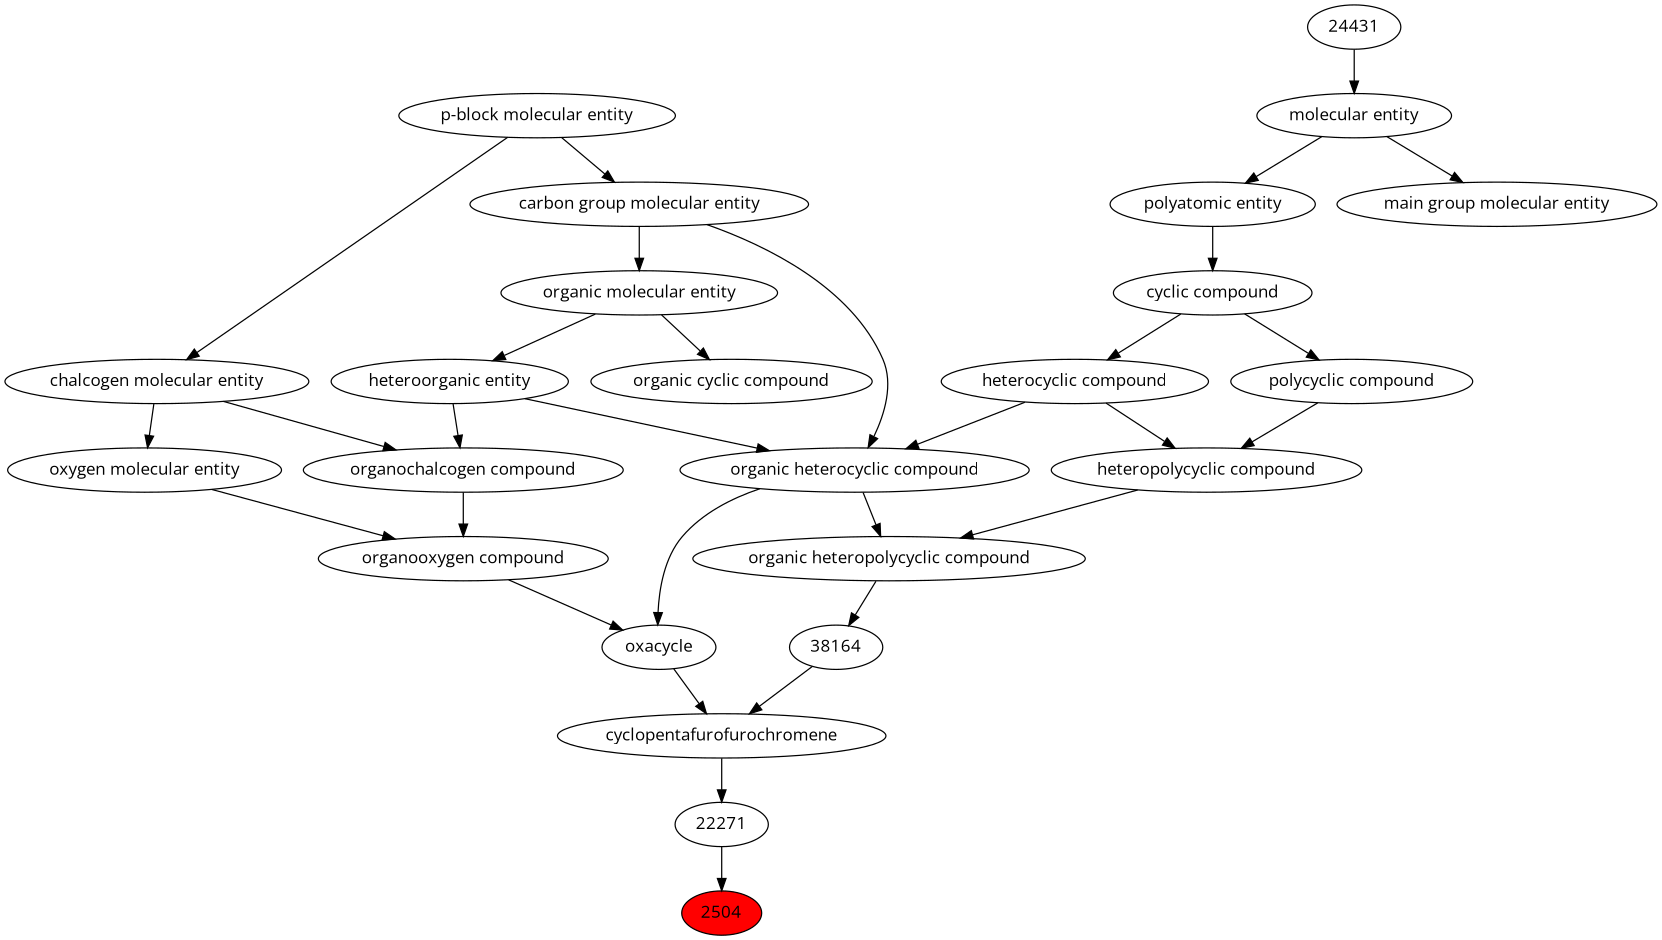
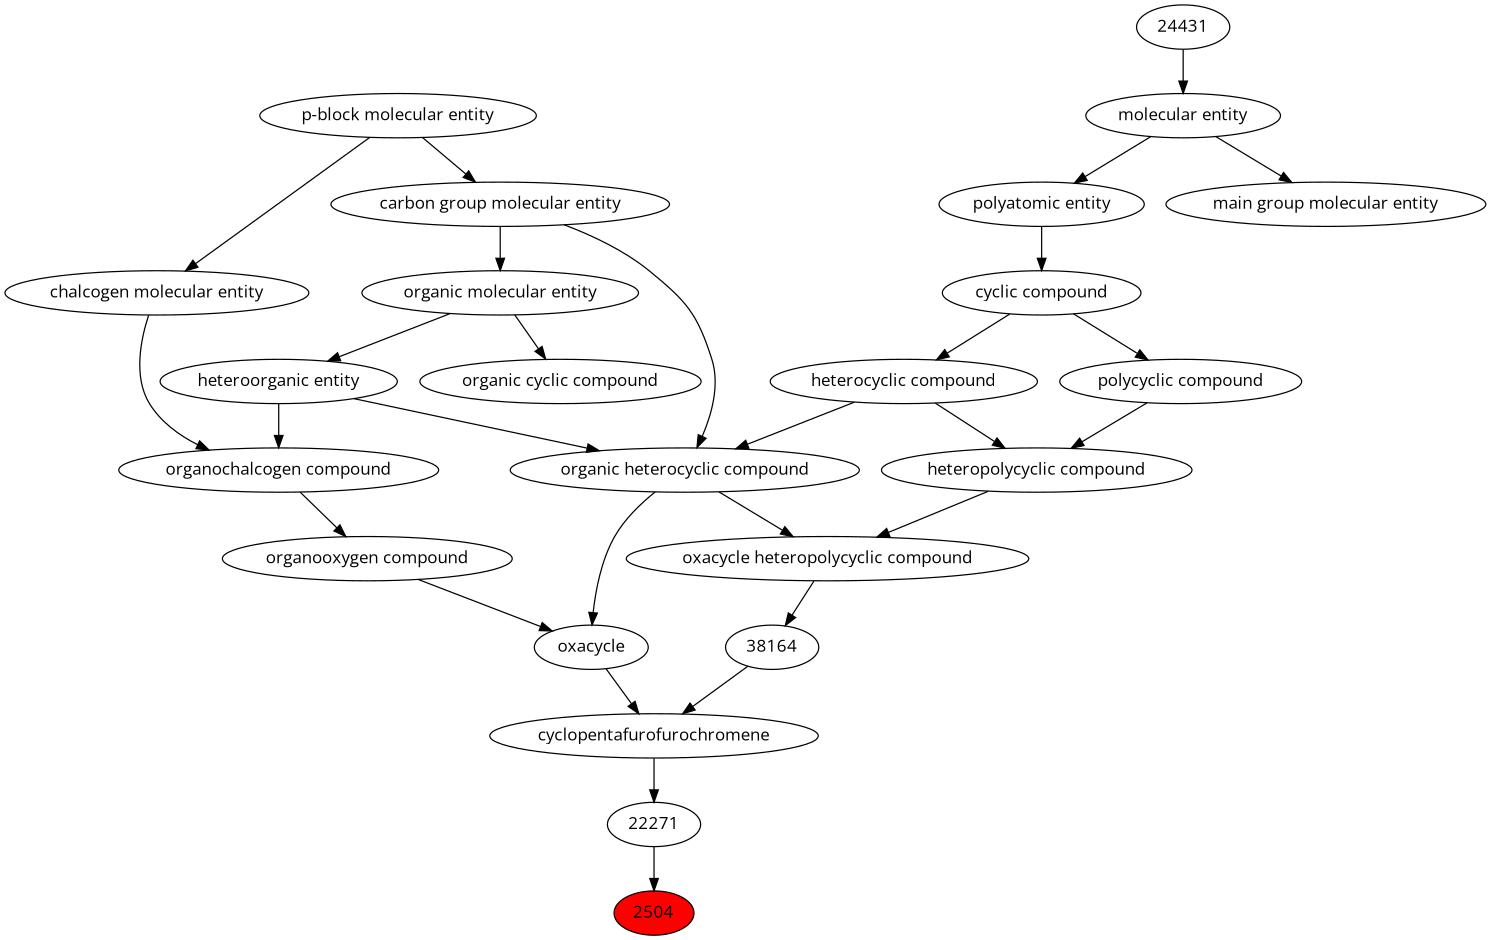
(145, 470) -> none
(889, 559) -> (828, 559)
